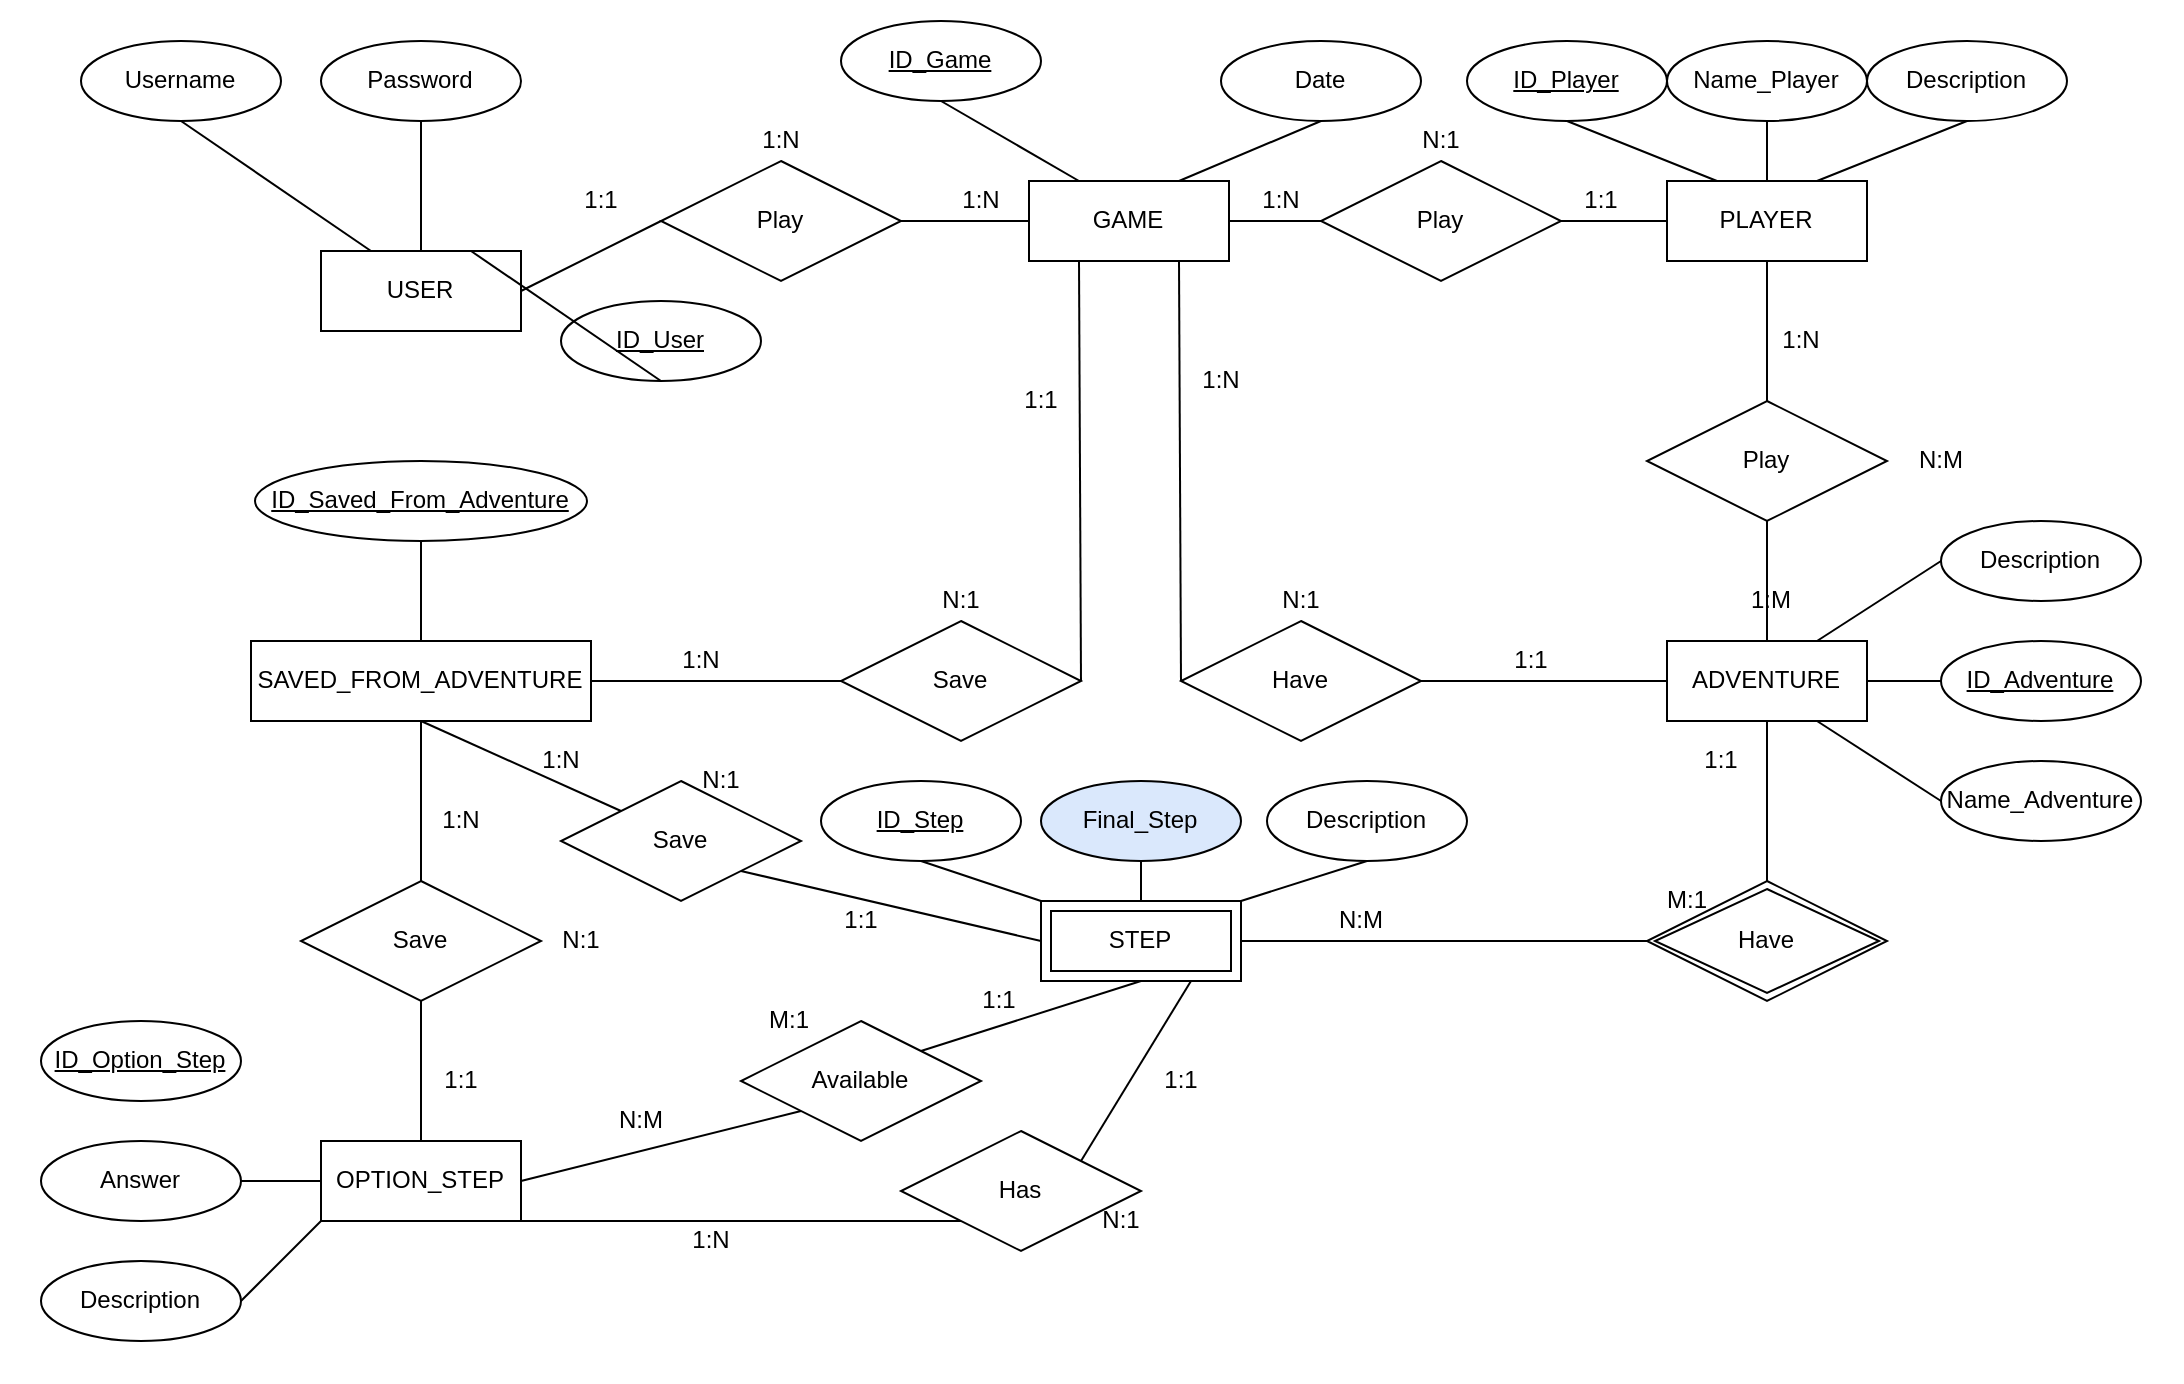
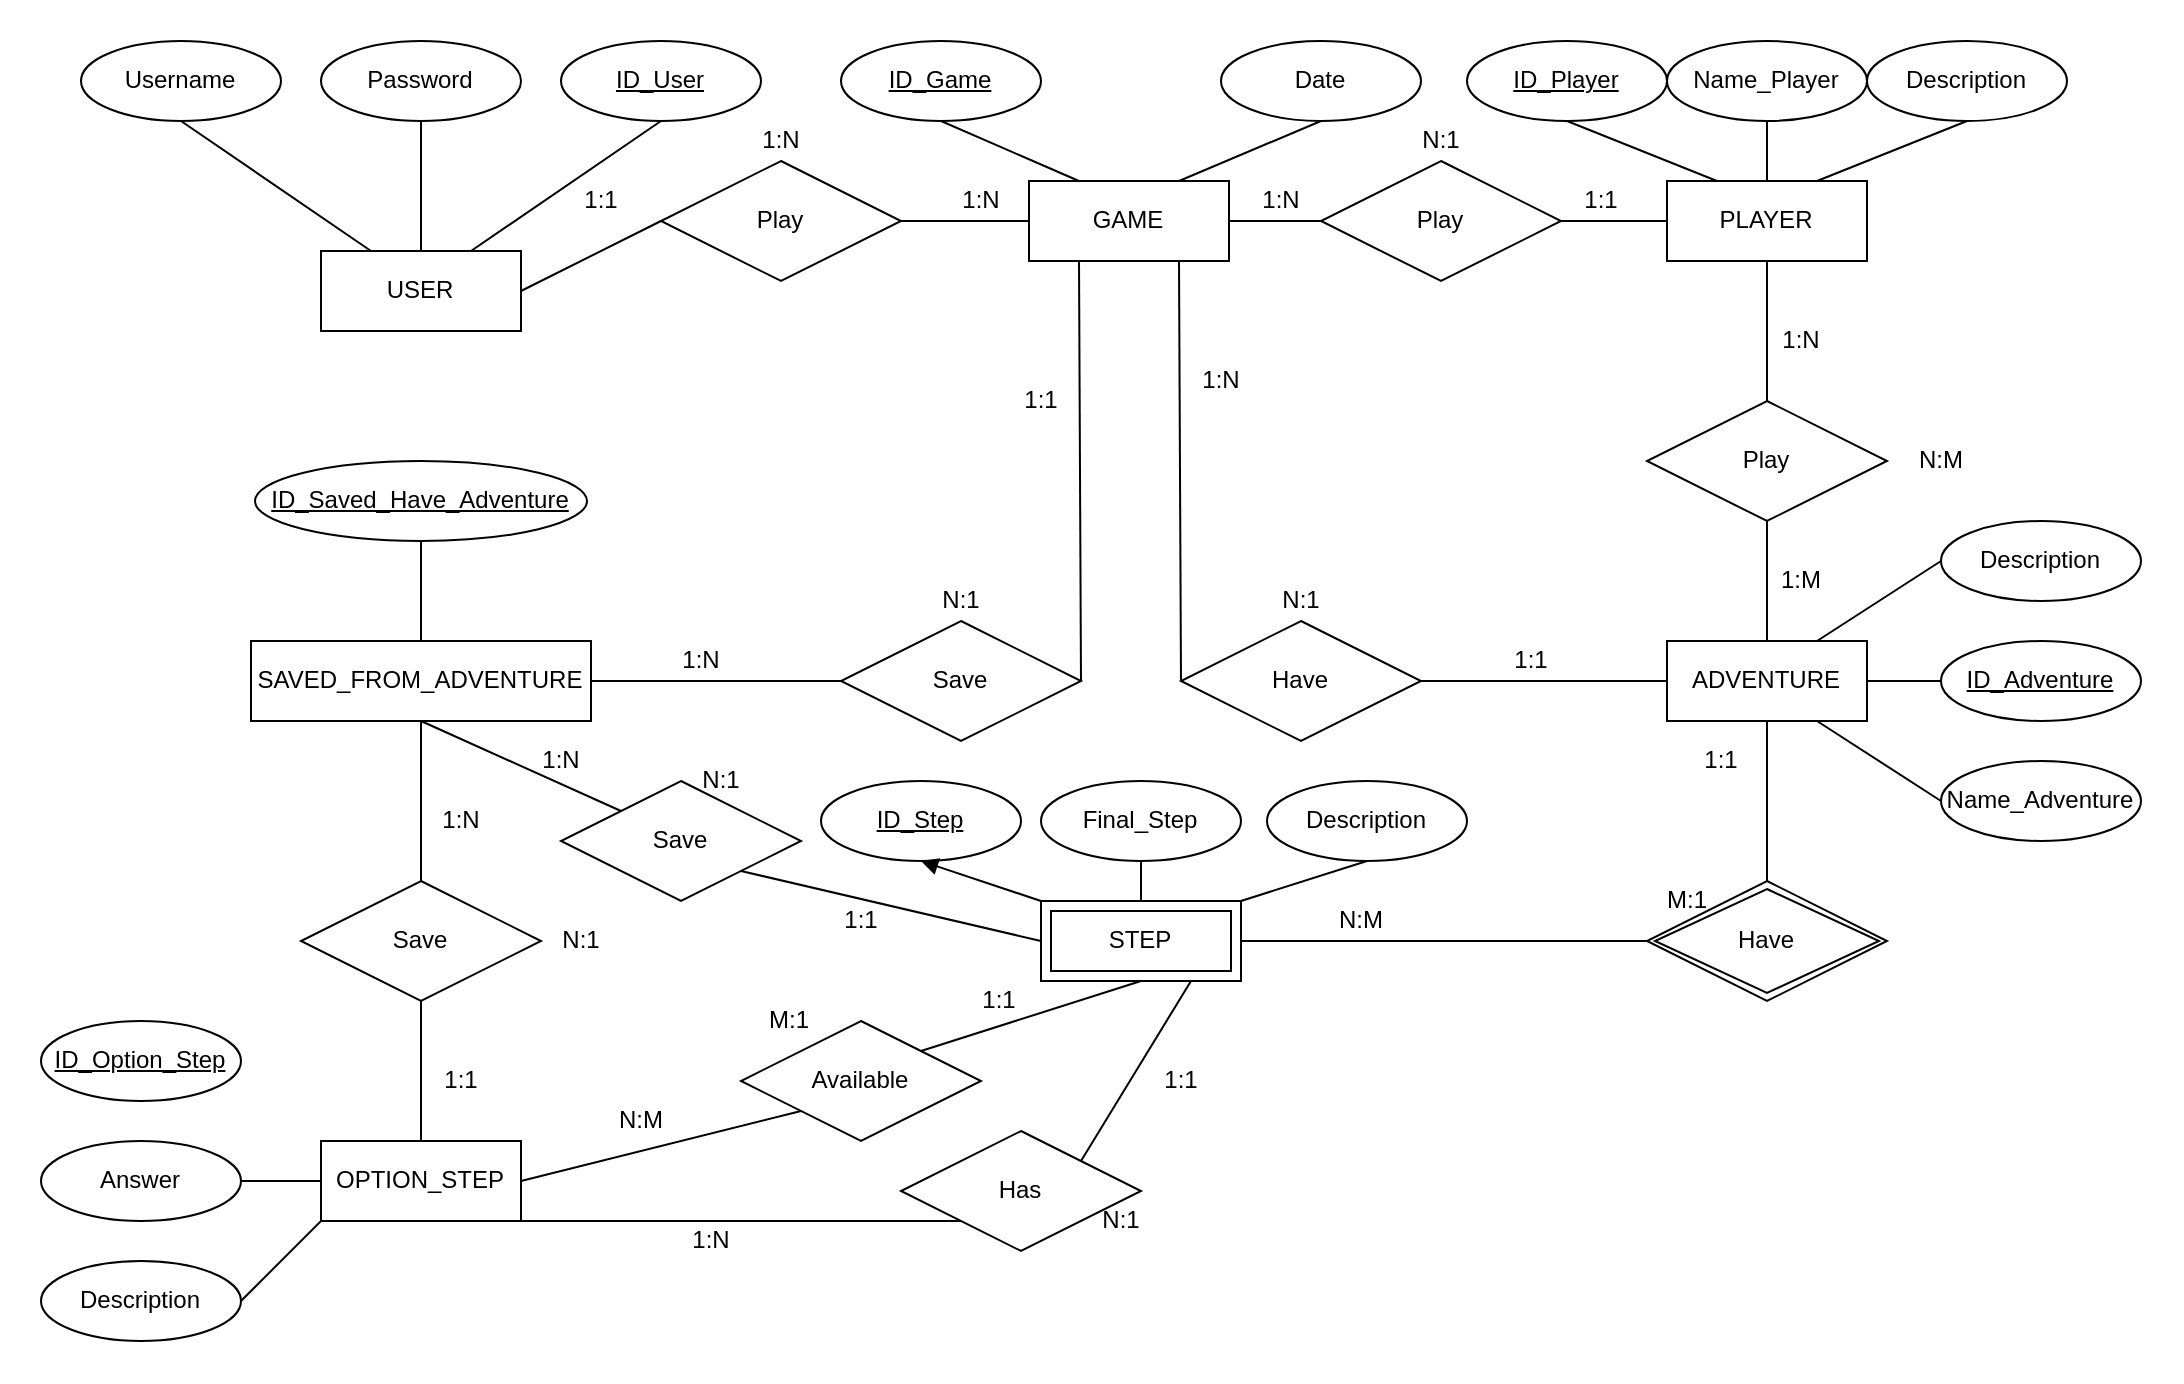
(941, 61) -> (941, 81)
(661, 341) -> (661, 81)
(421, 501) -> (421, 501)
(1771, 601) -> (1801, 581)
(1141, 821) -> (1141, 821)
(930, 864) -> (937, 866)
